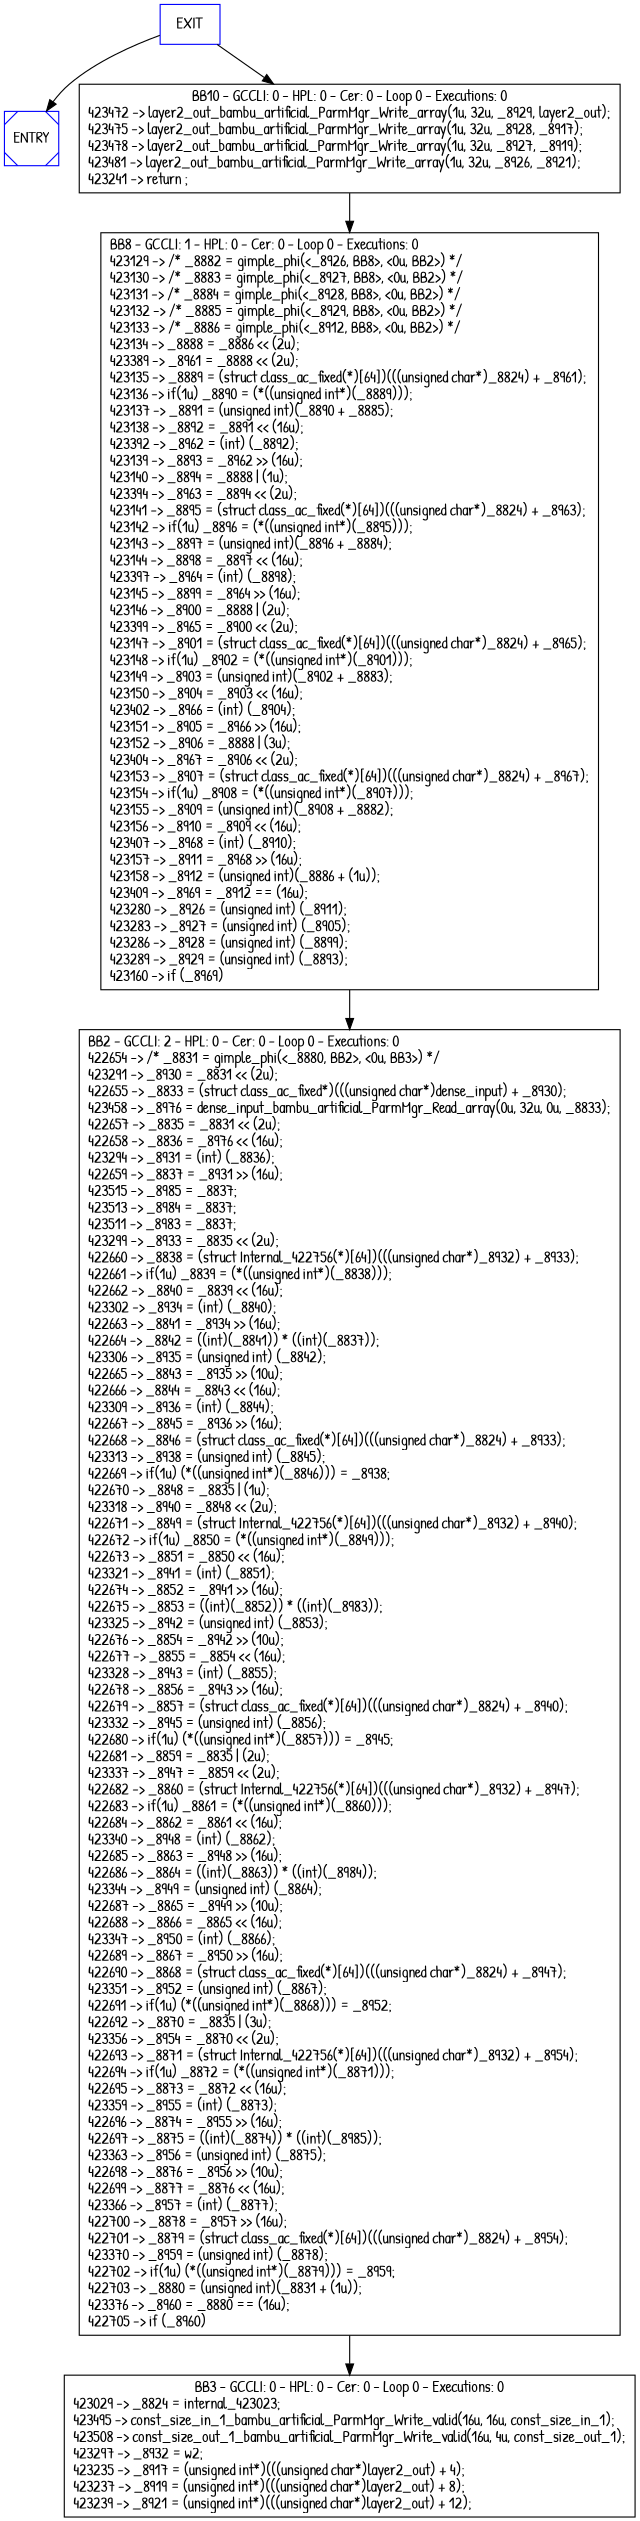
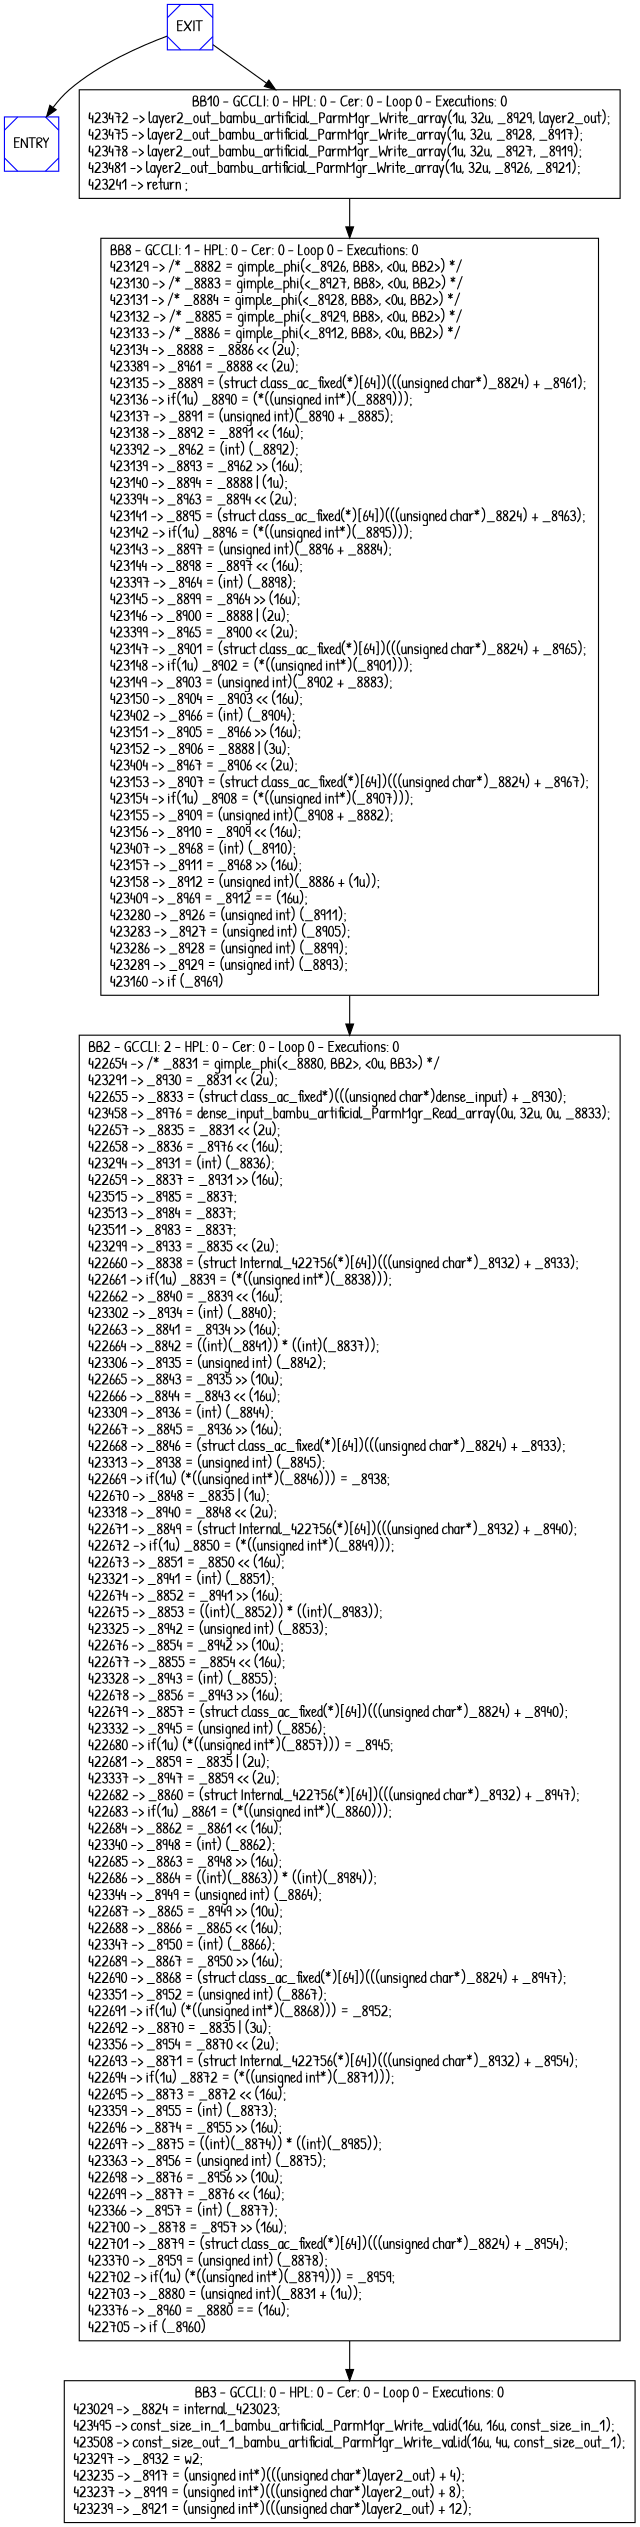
(190, 24) -> (190, 27)
